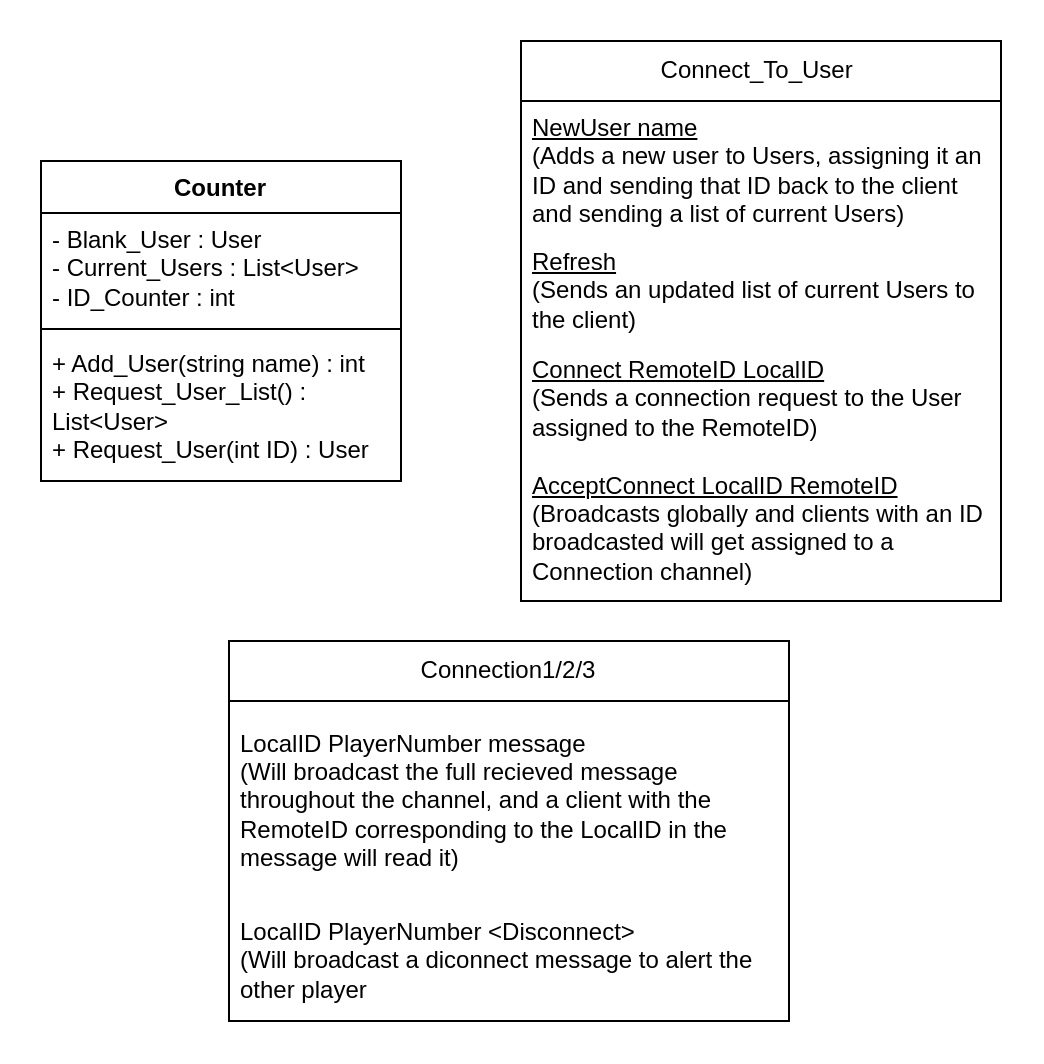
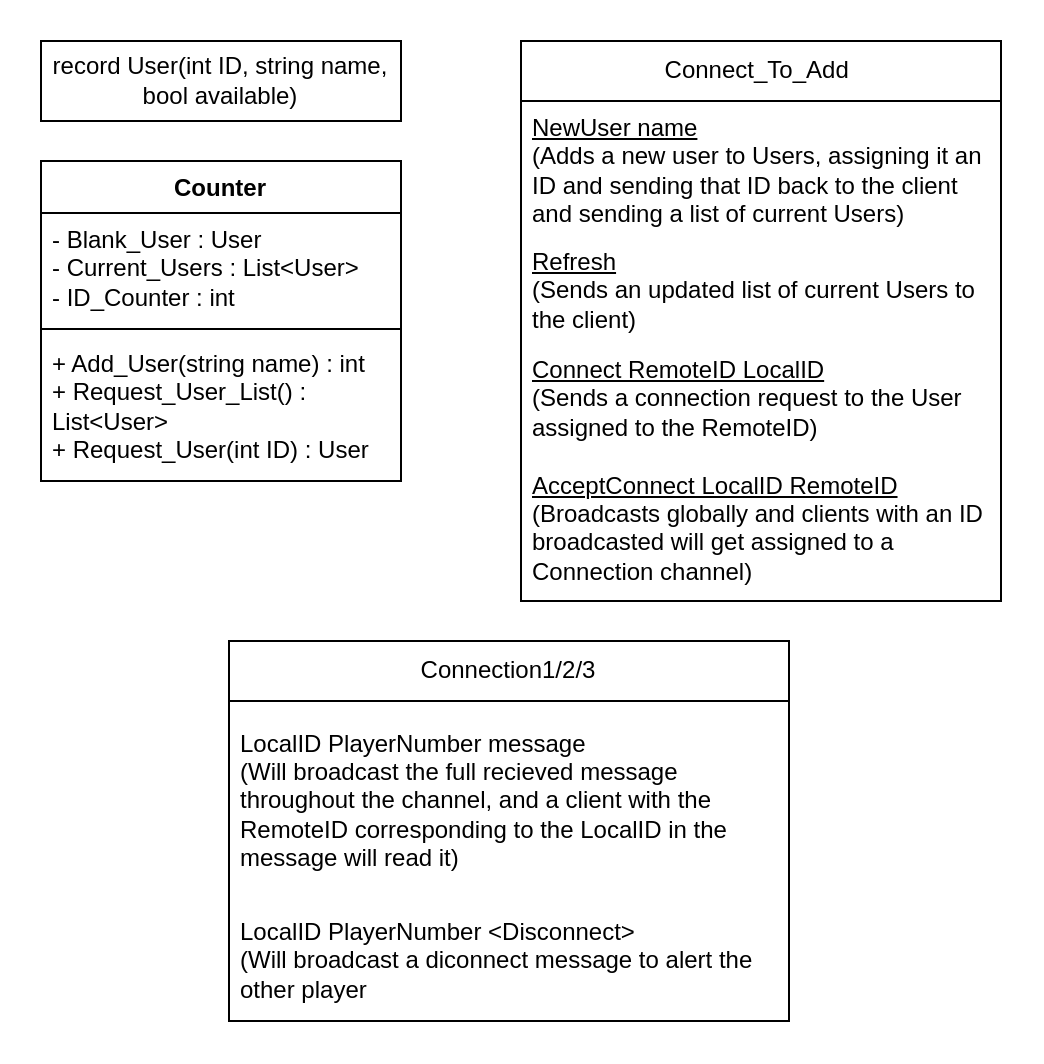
(761, 71) -> (761, 71)
none -> (221, 81)
